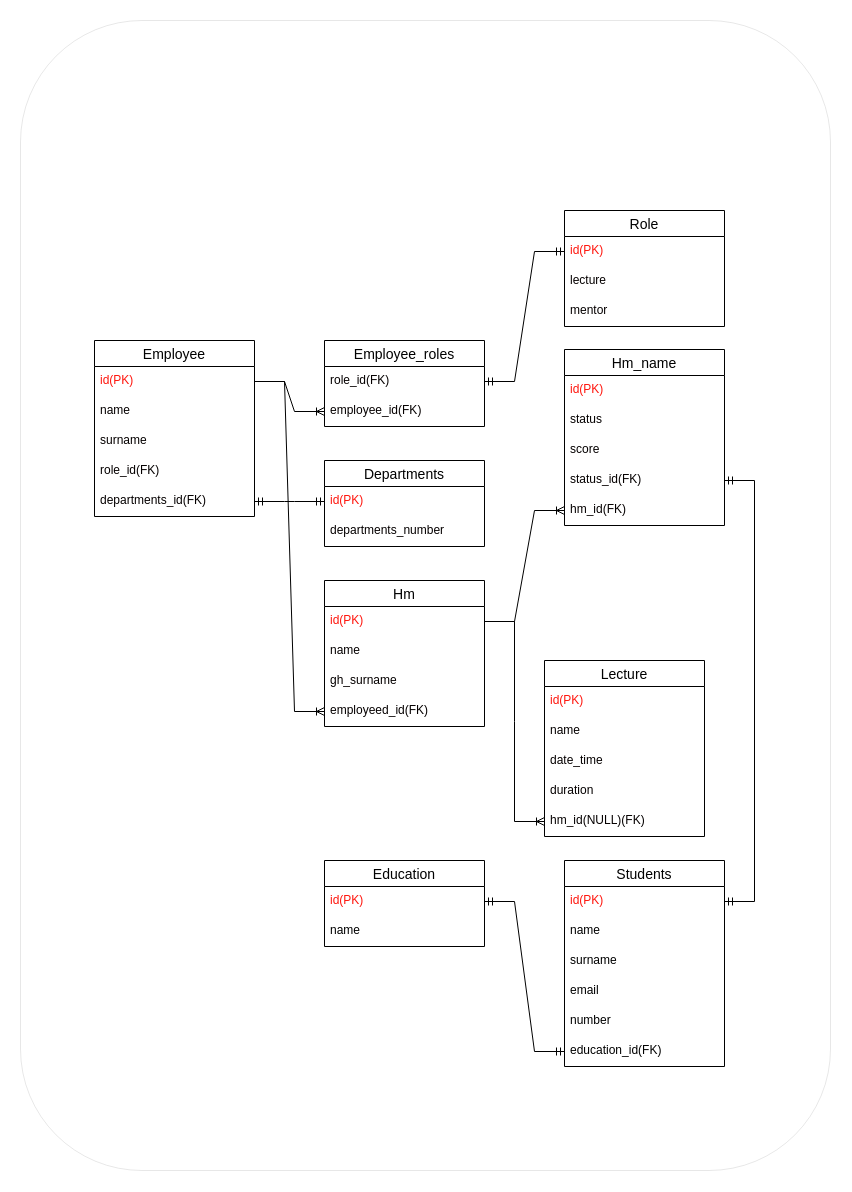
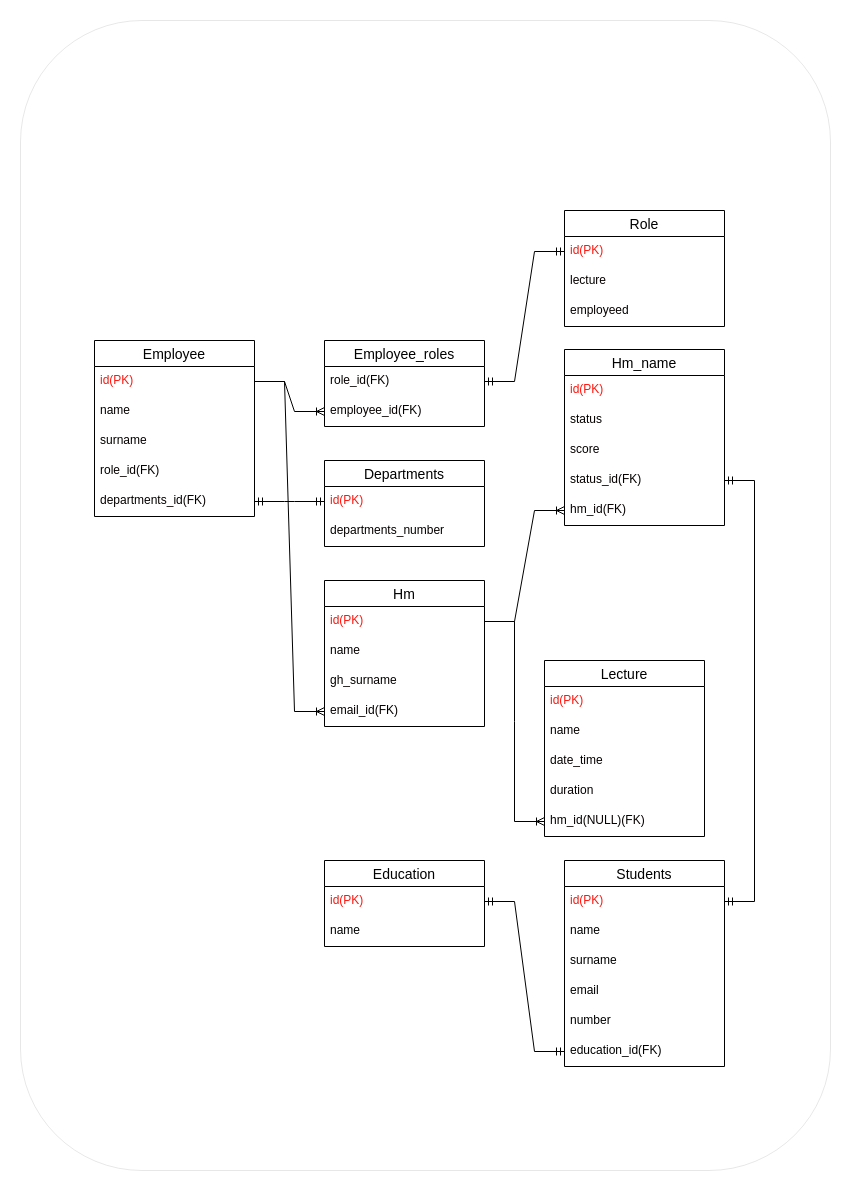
(590, 310) -> (599, 310)
(381, 710) -> (366, 710)
